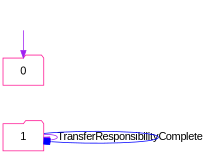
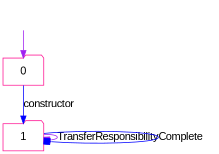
none -> (23, 101)
